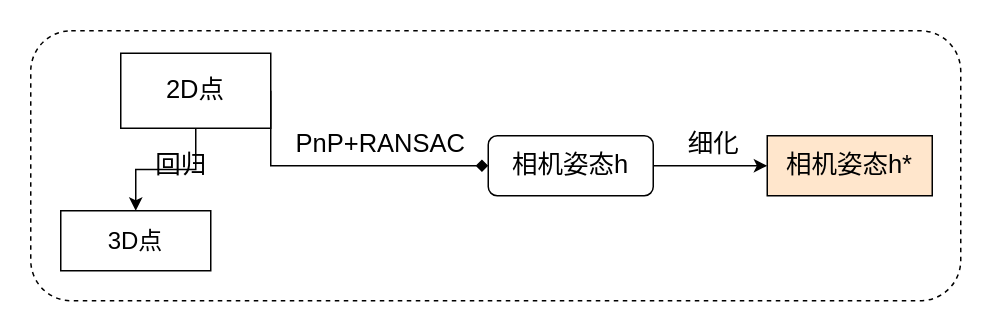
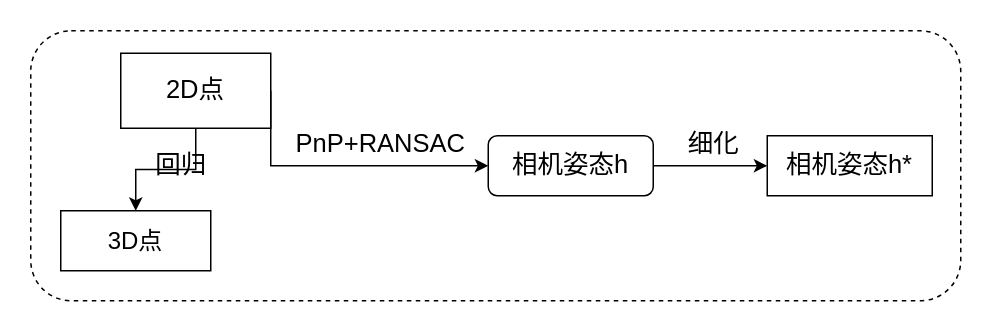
(476, 166) -> (477, 166)
(850, 166) -> (850, 166)
